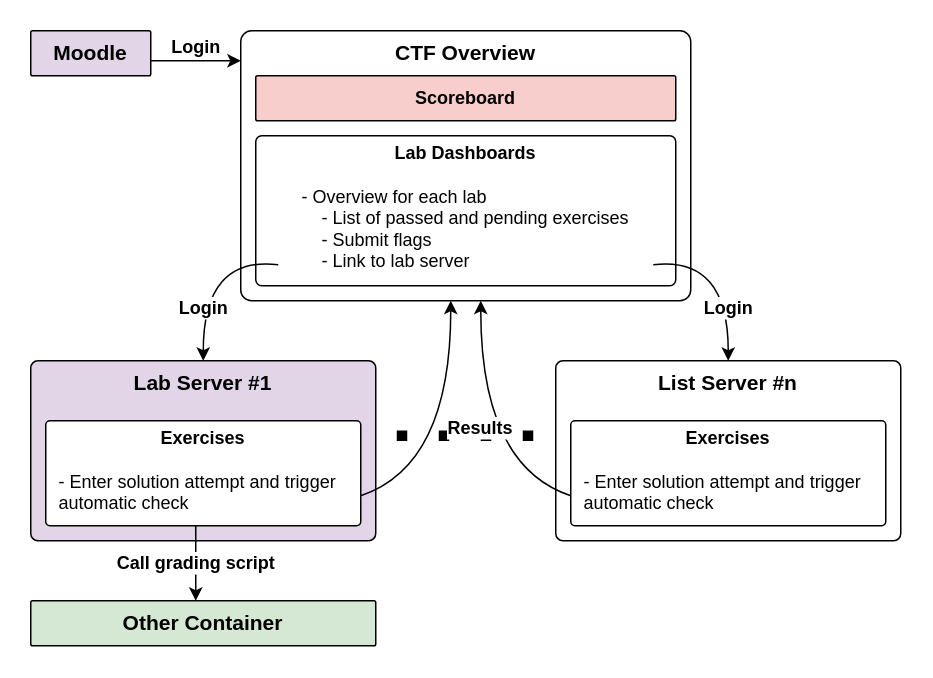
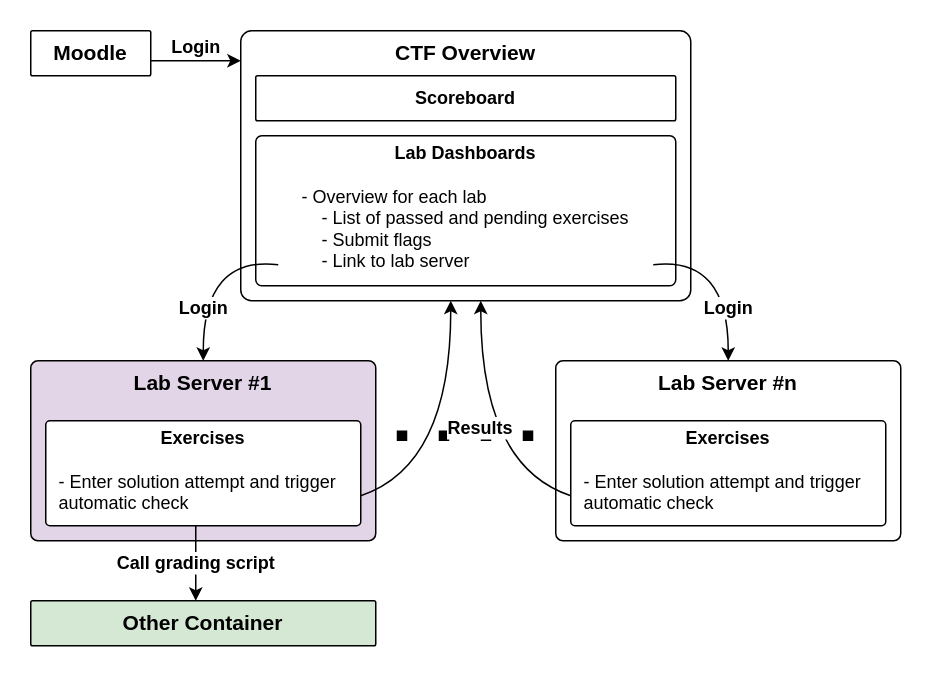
(91, 53) -> (91, 53)
(466, 98) -> (466, 98)
(728, 384) -> (728, 384)
